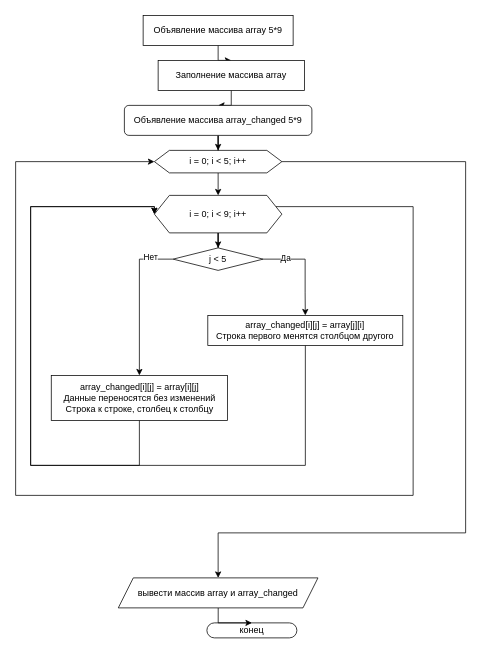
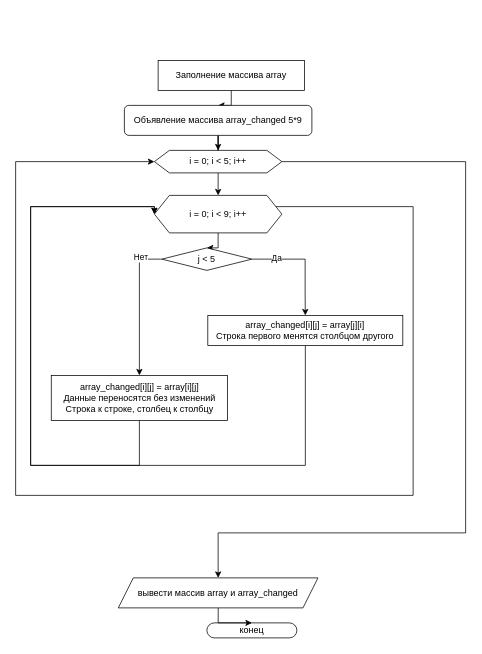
(218, 30) -> none
(220, 60) -> none
(218, 259) -> (207, 259)
